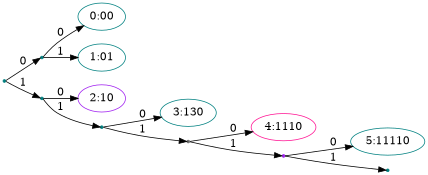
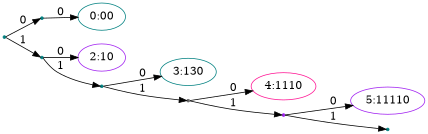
(102, 58) -> none
(388, 142) -> (388, 101)
